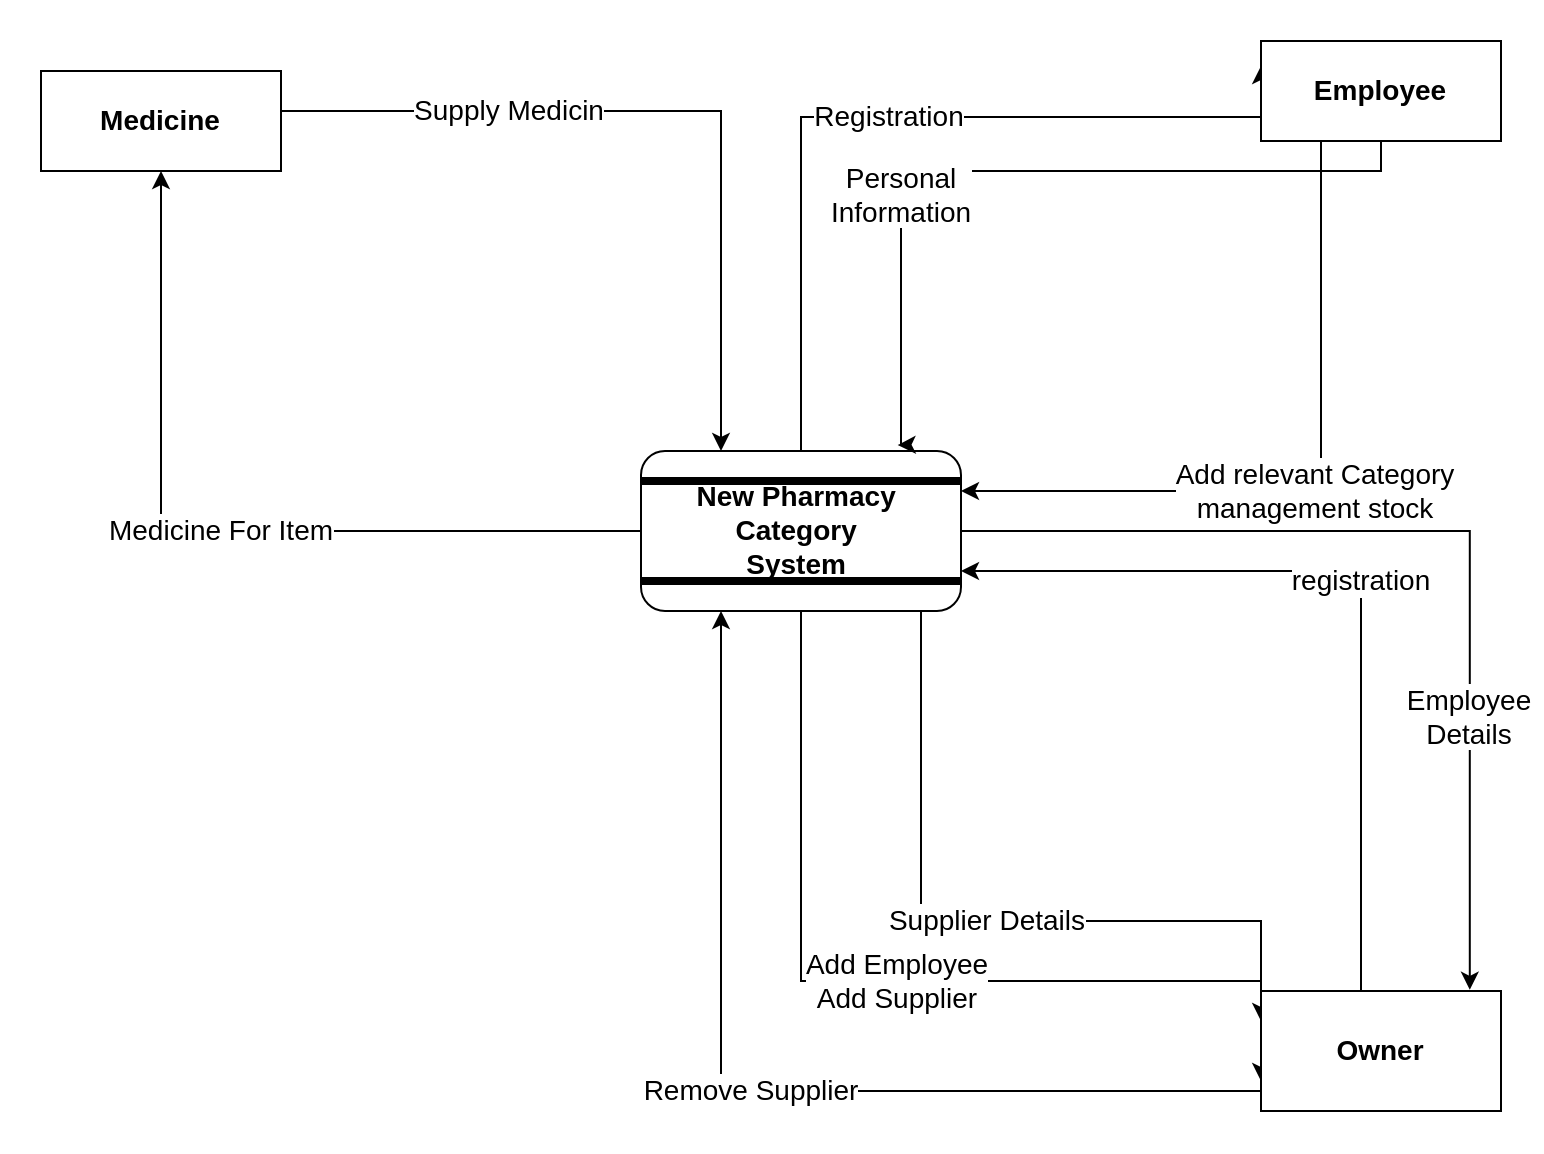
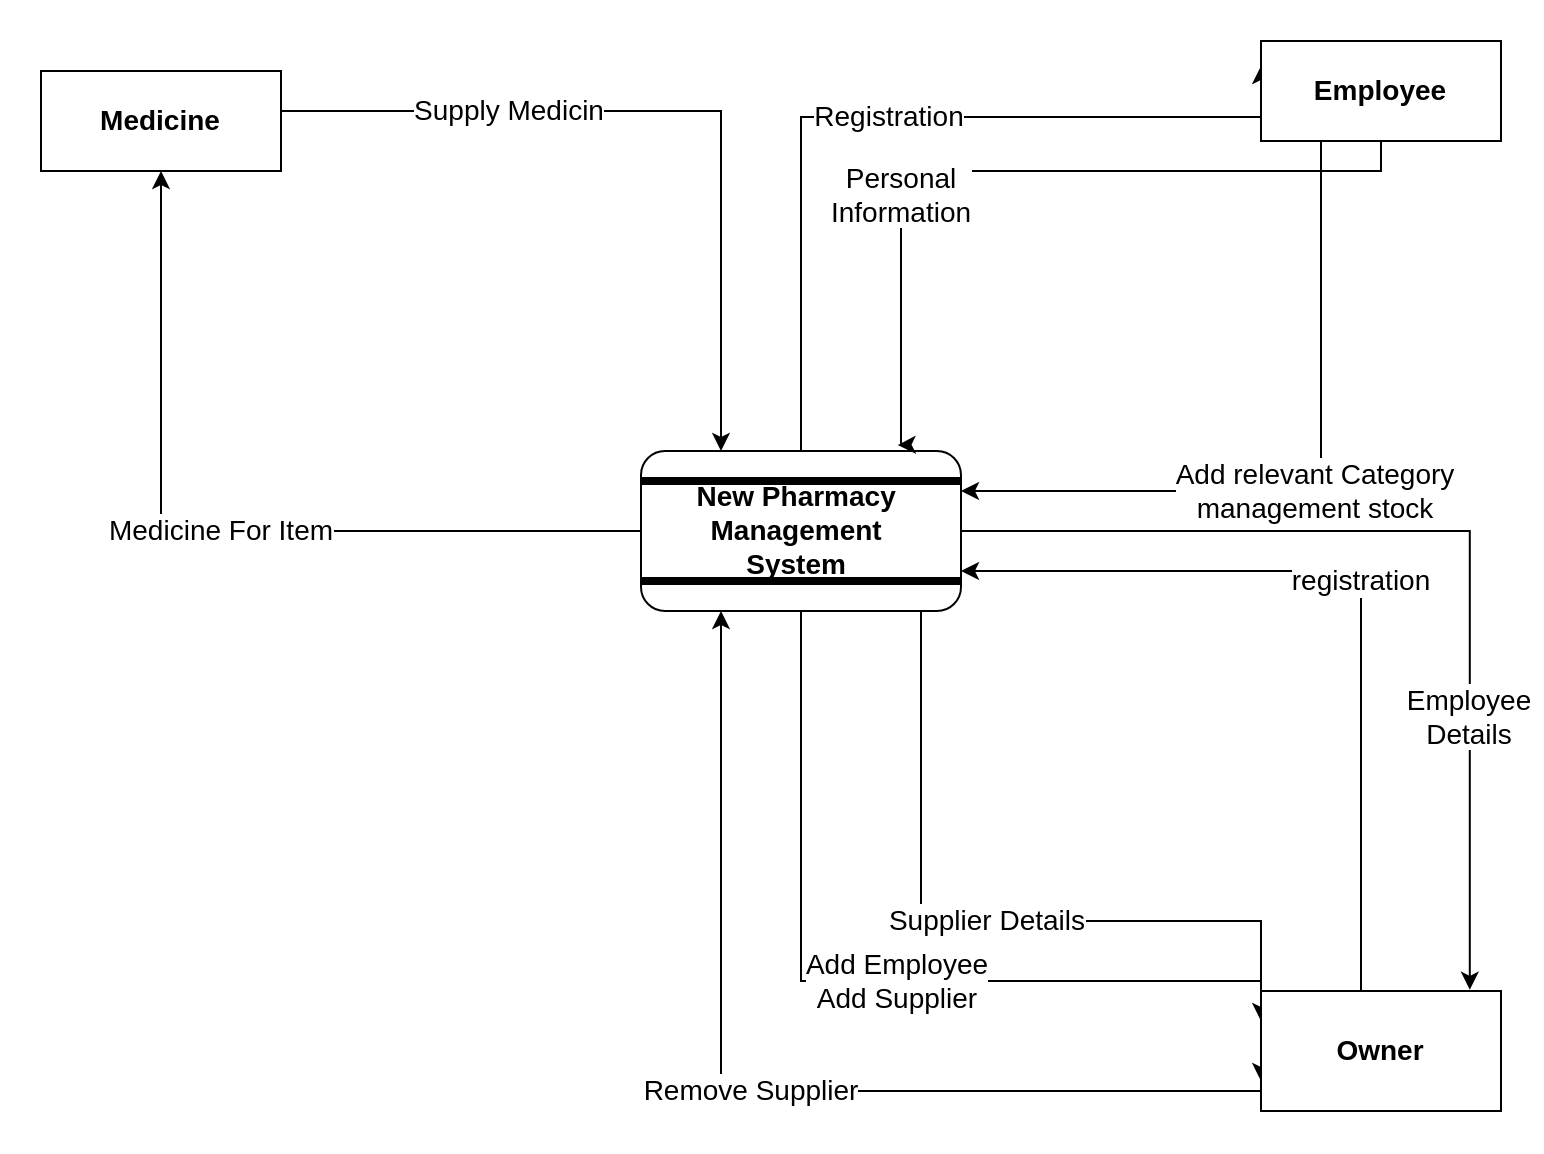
(801, 531) -> (801, 531)
